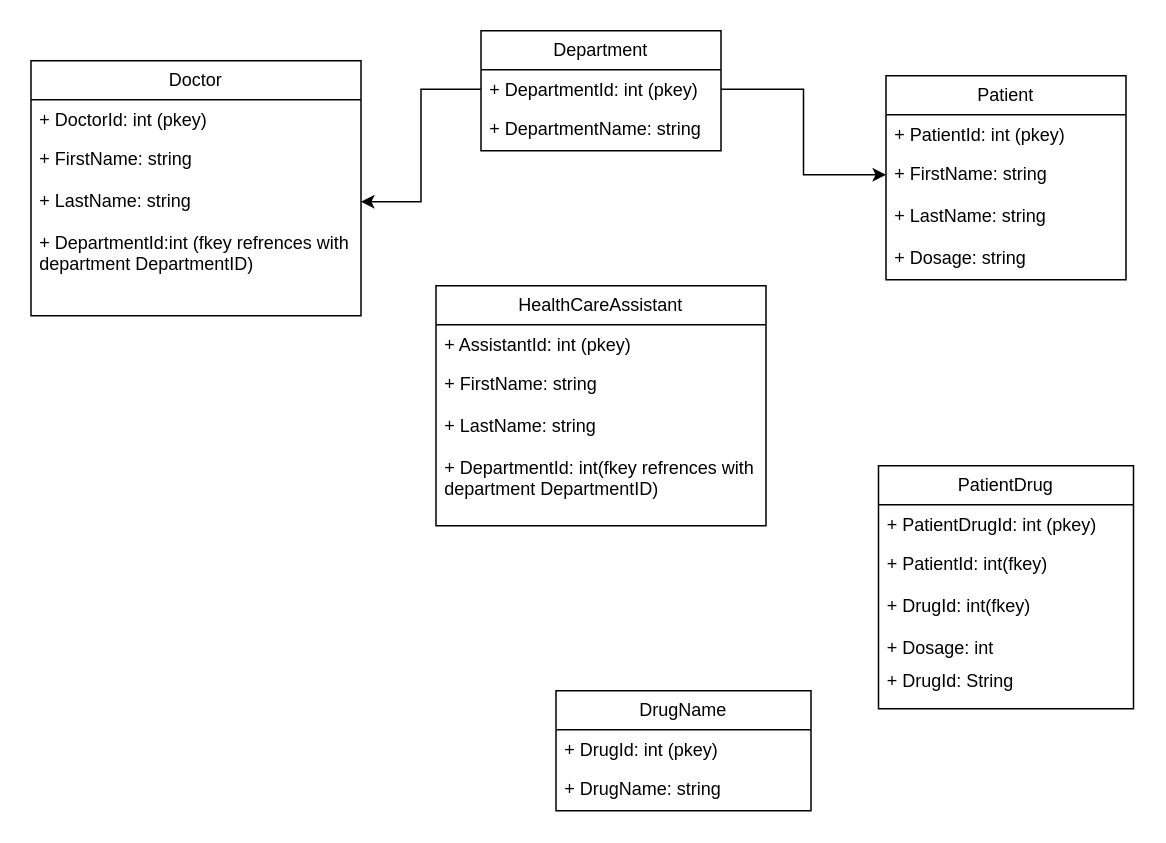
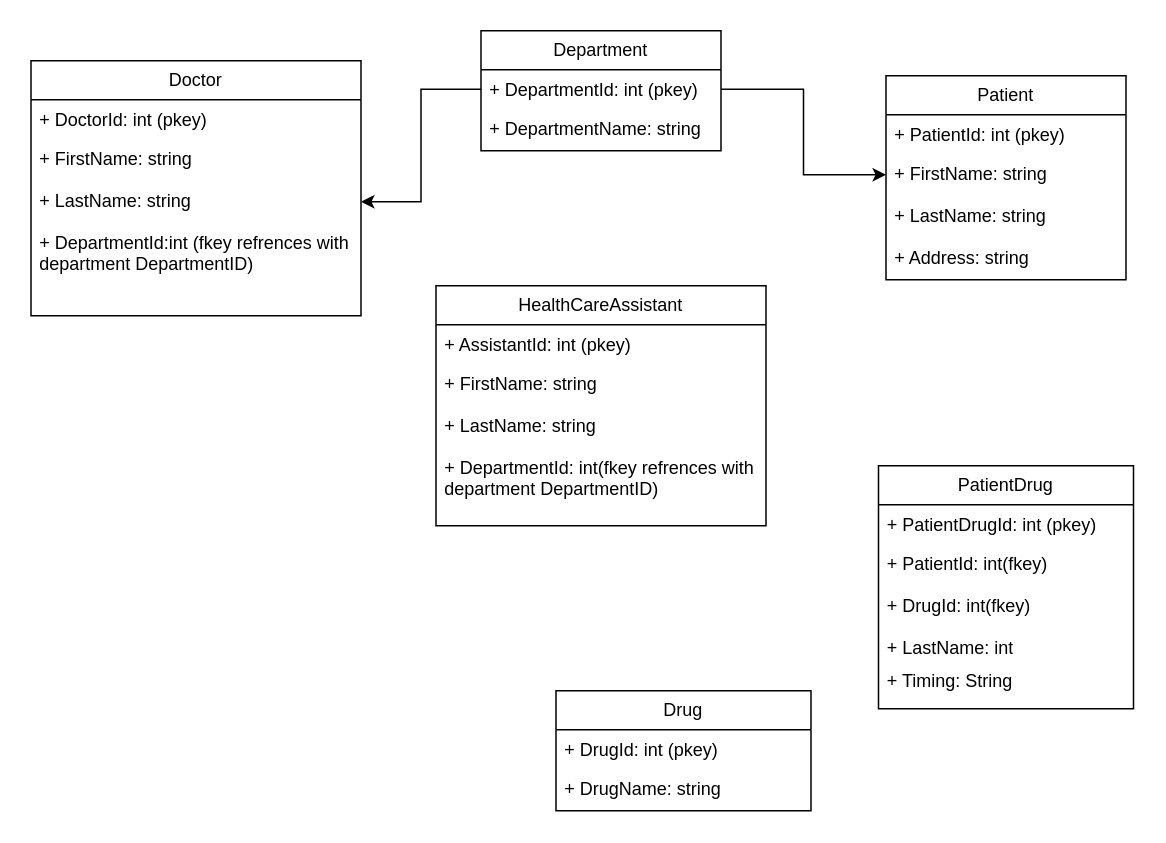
(966, 259) -> (971, 259)
(943, 649) -> (953, 649)
(959, 682) -> (954, 682)
(683, 710) -> (683, 710)
